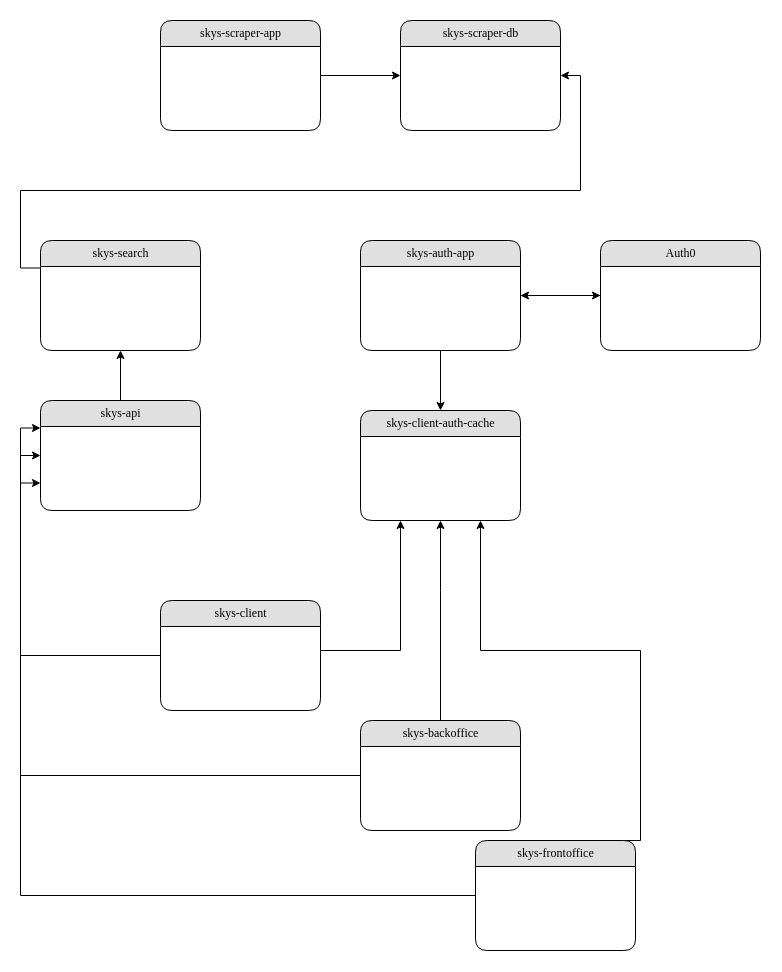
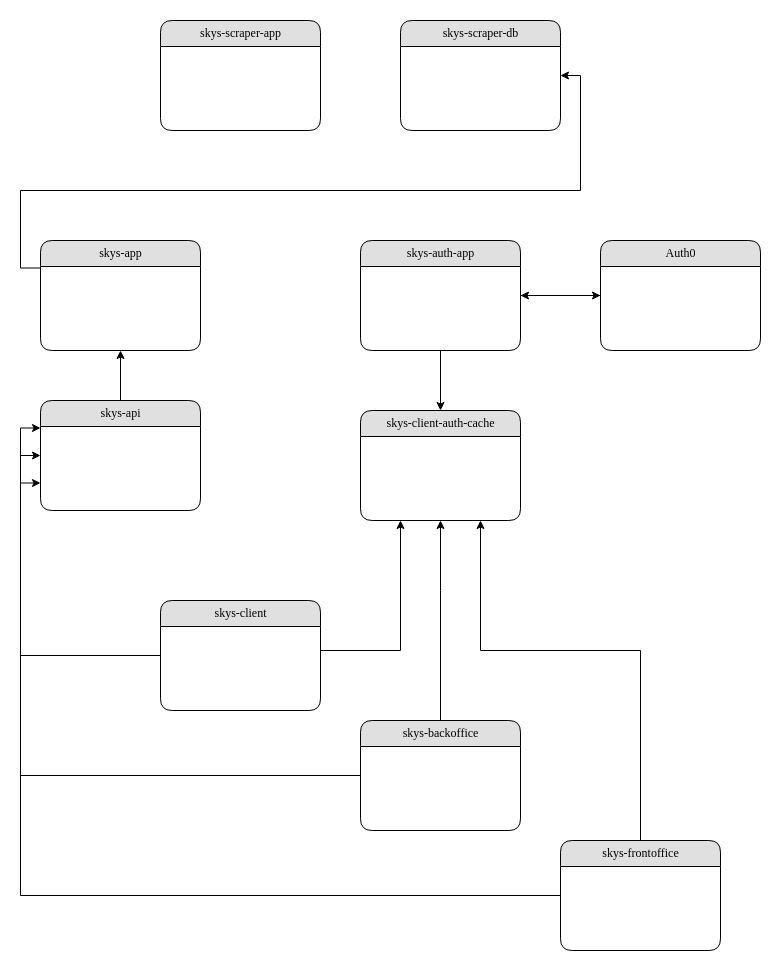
(357, 76) -> none
(121, 254) -> (121, 254)
(556, 896) -> (641, 896)
